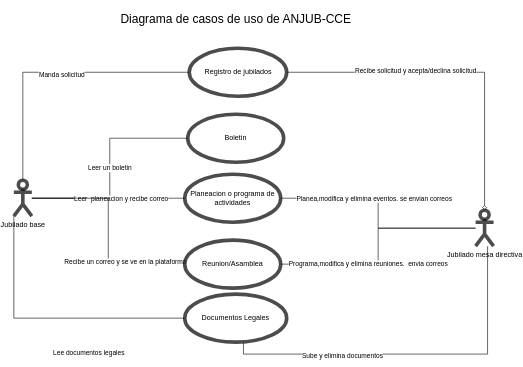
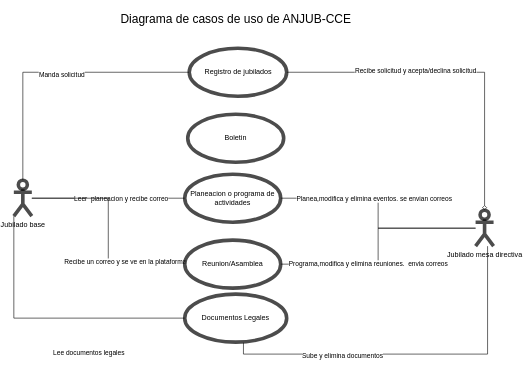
(119, 138) -> none
